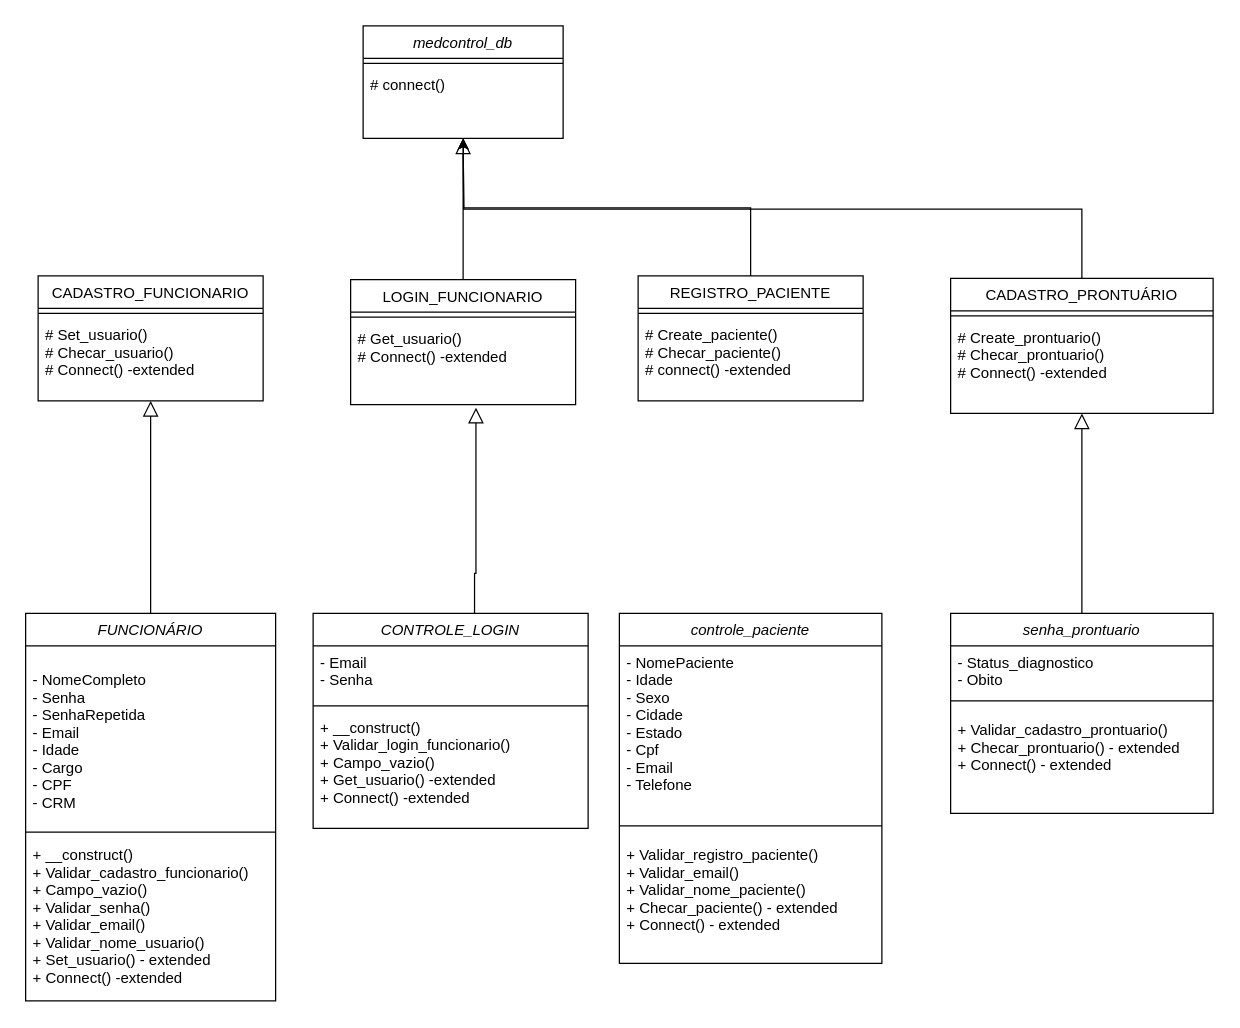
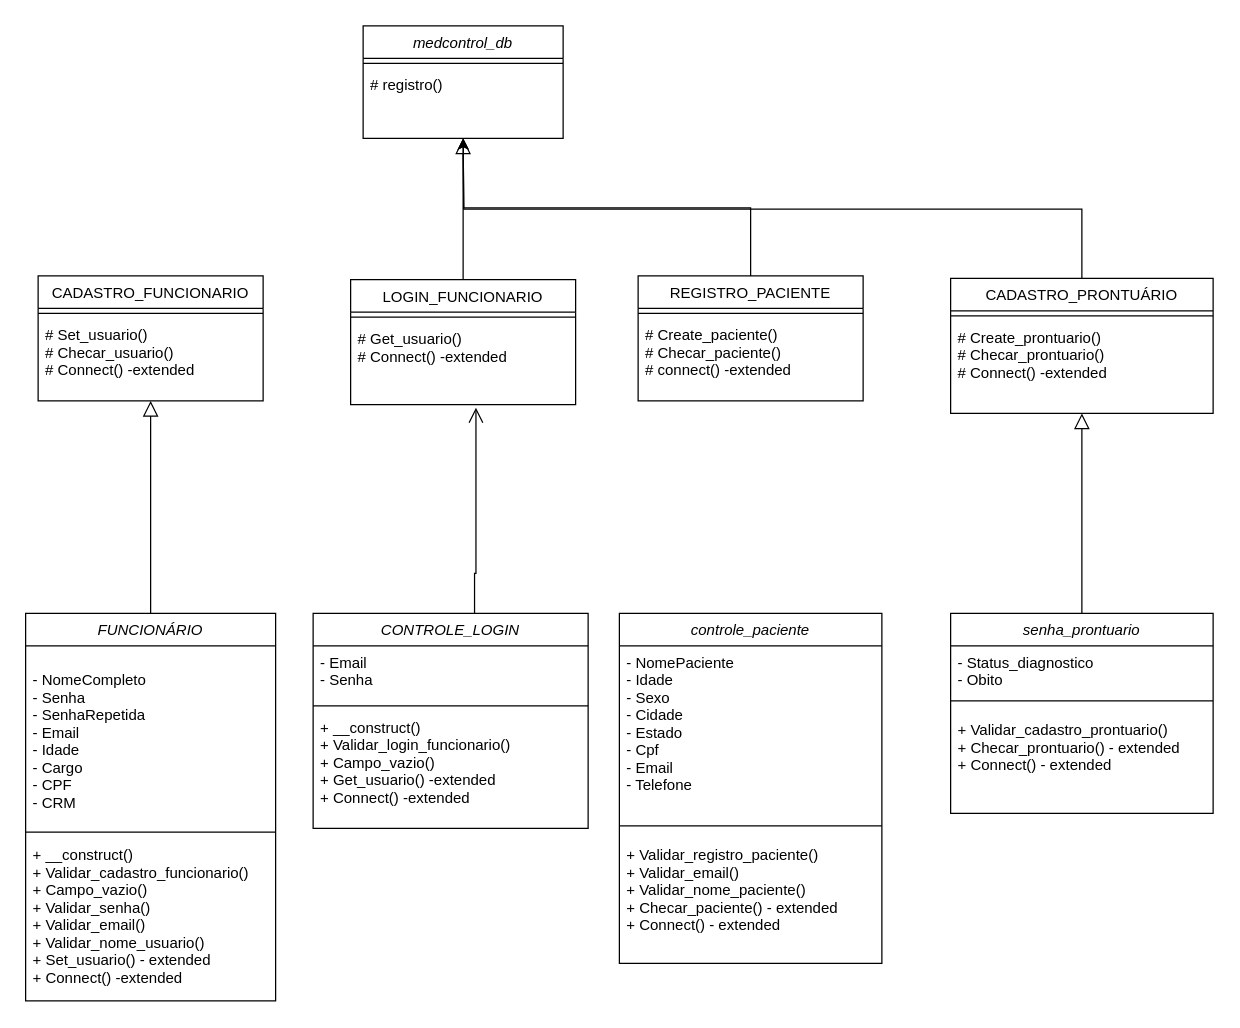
(414, 85) -> (417, 85)
(476, 424) -> (476, 418)
